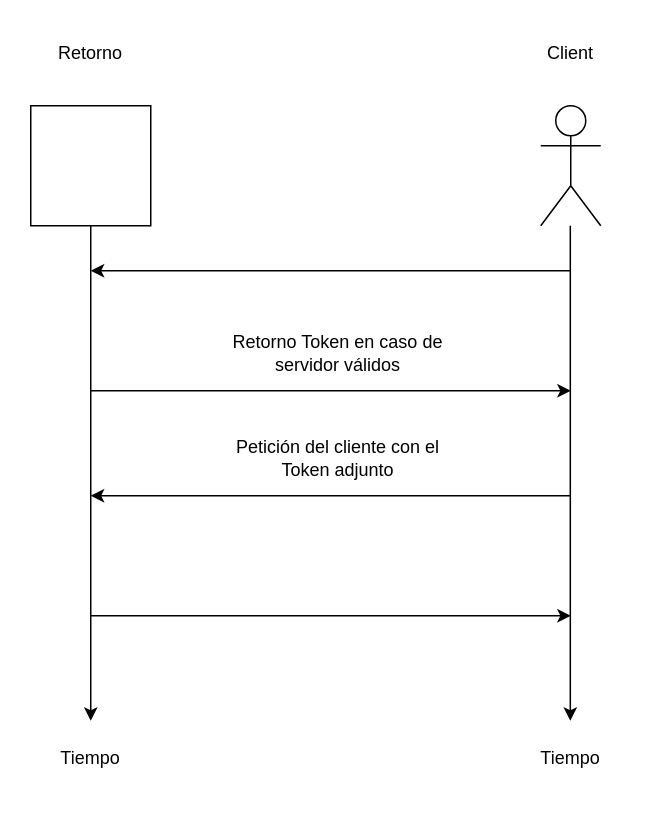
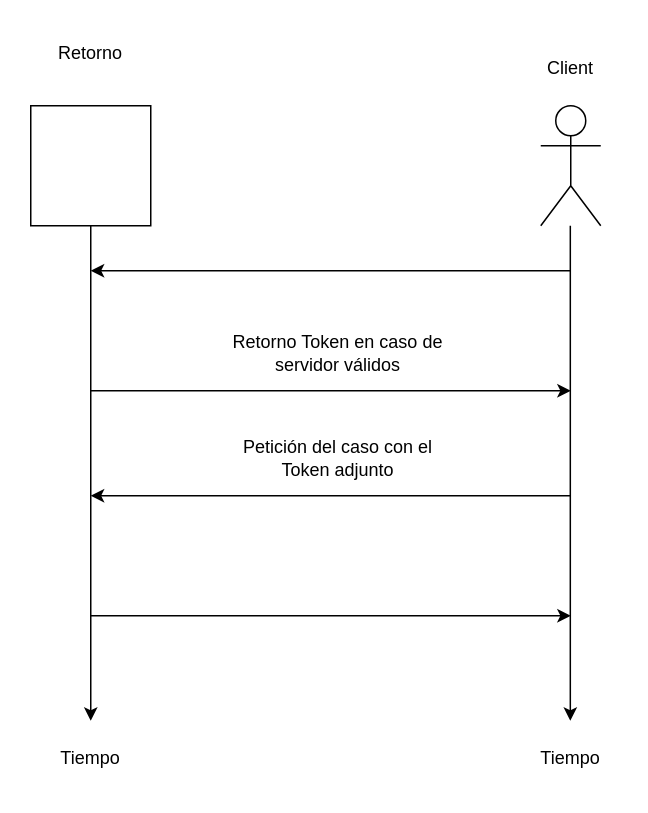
(571, 53) -> (571, 68)
(338, 458) -> (338, 458)
